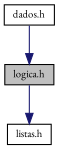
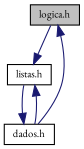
none -> (22, 99)
none -> (36, 110)
